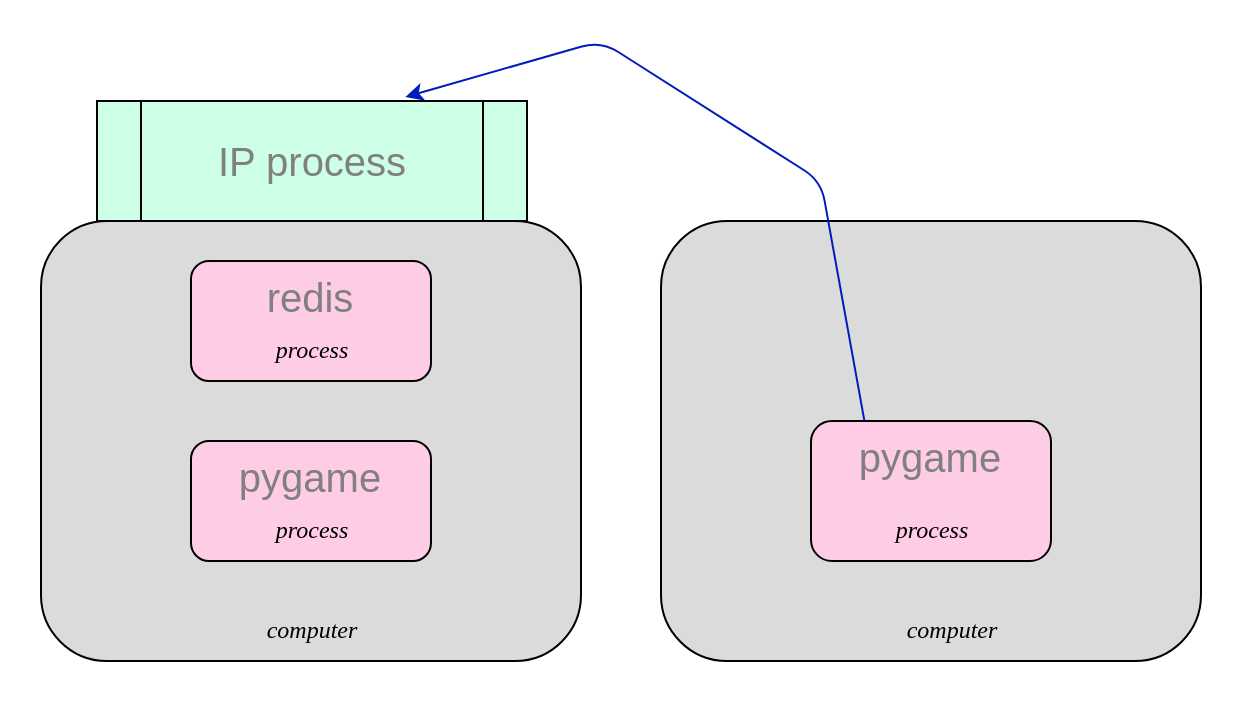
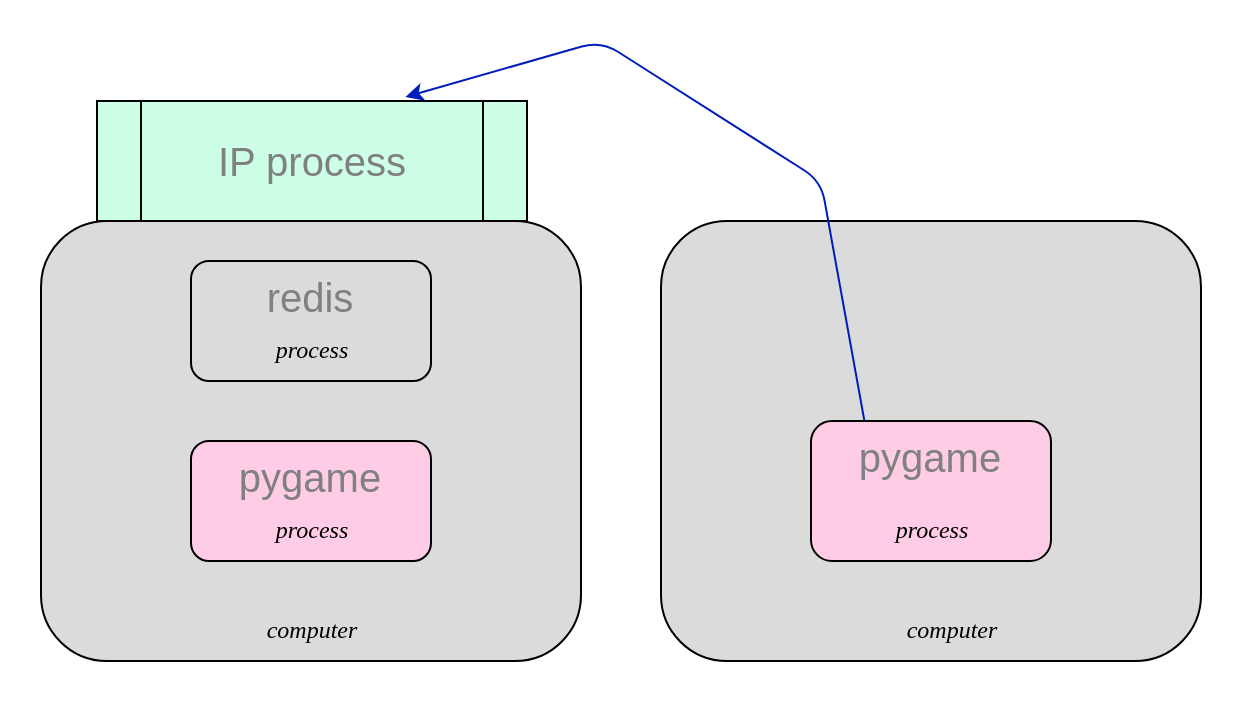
(311, 321) -> (311, 321)
